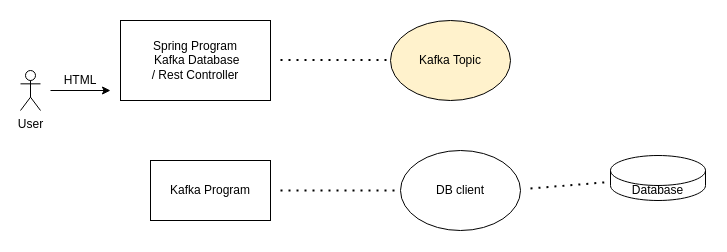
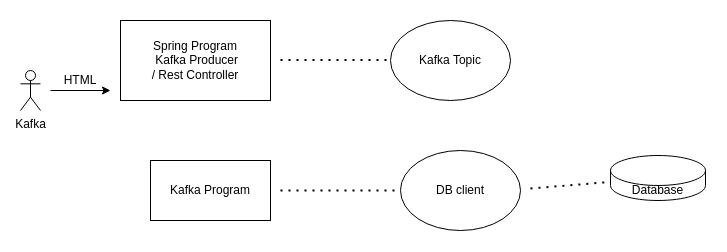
(196, 61) -> (196, 61)
(451, 61) -> (451, 61)
(31, 125) -> (31, 125)
